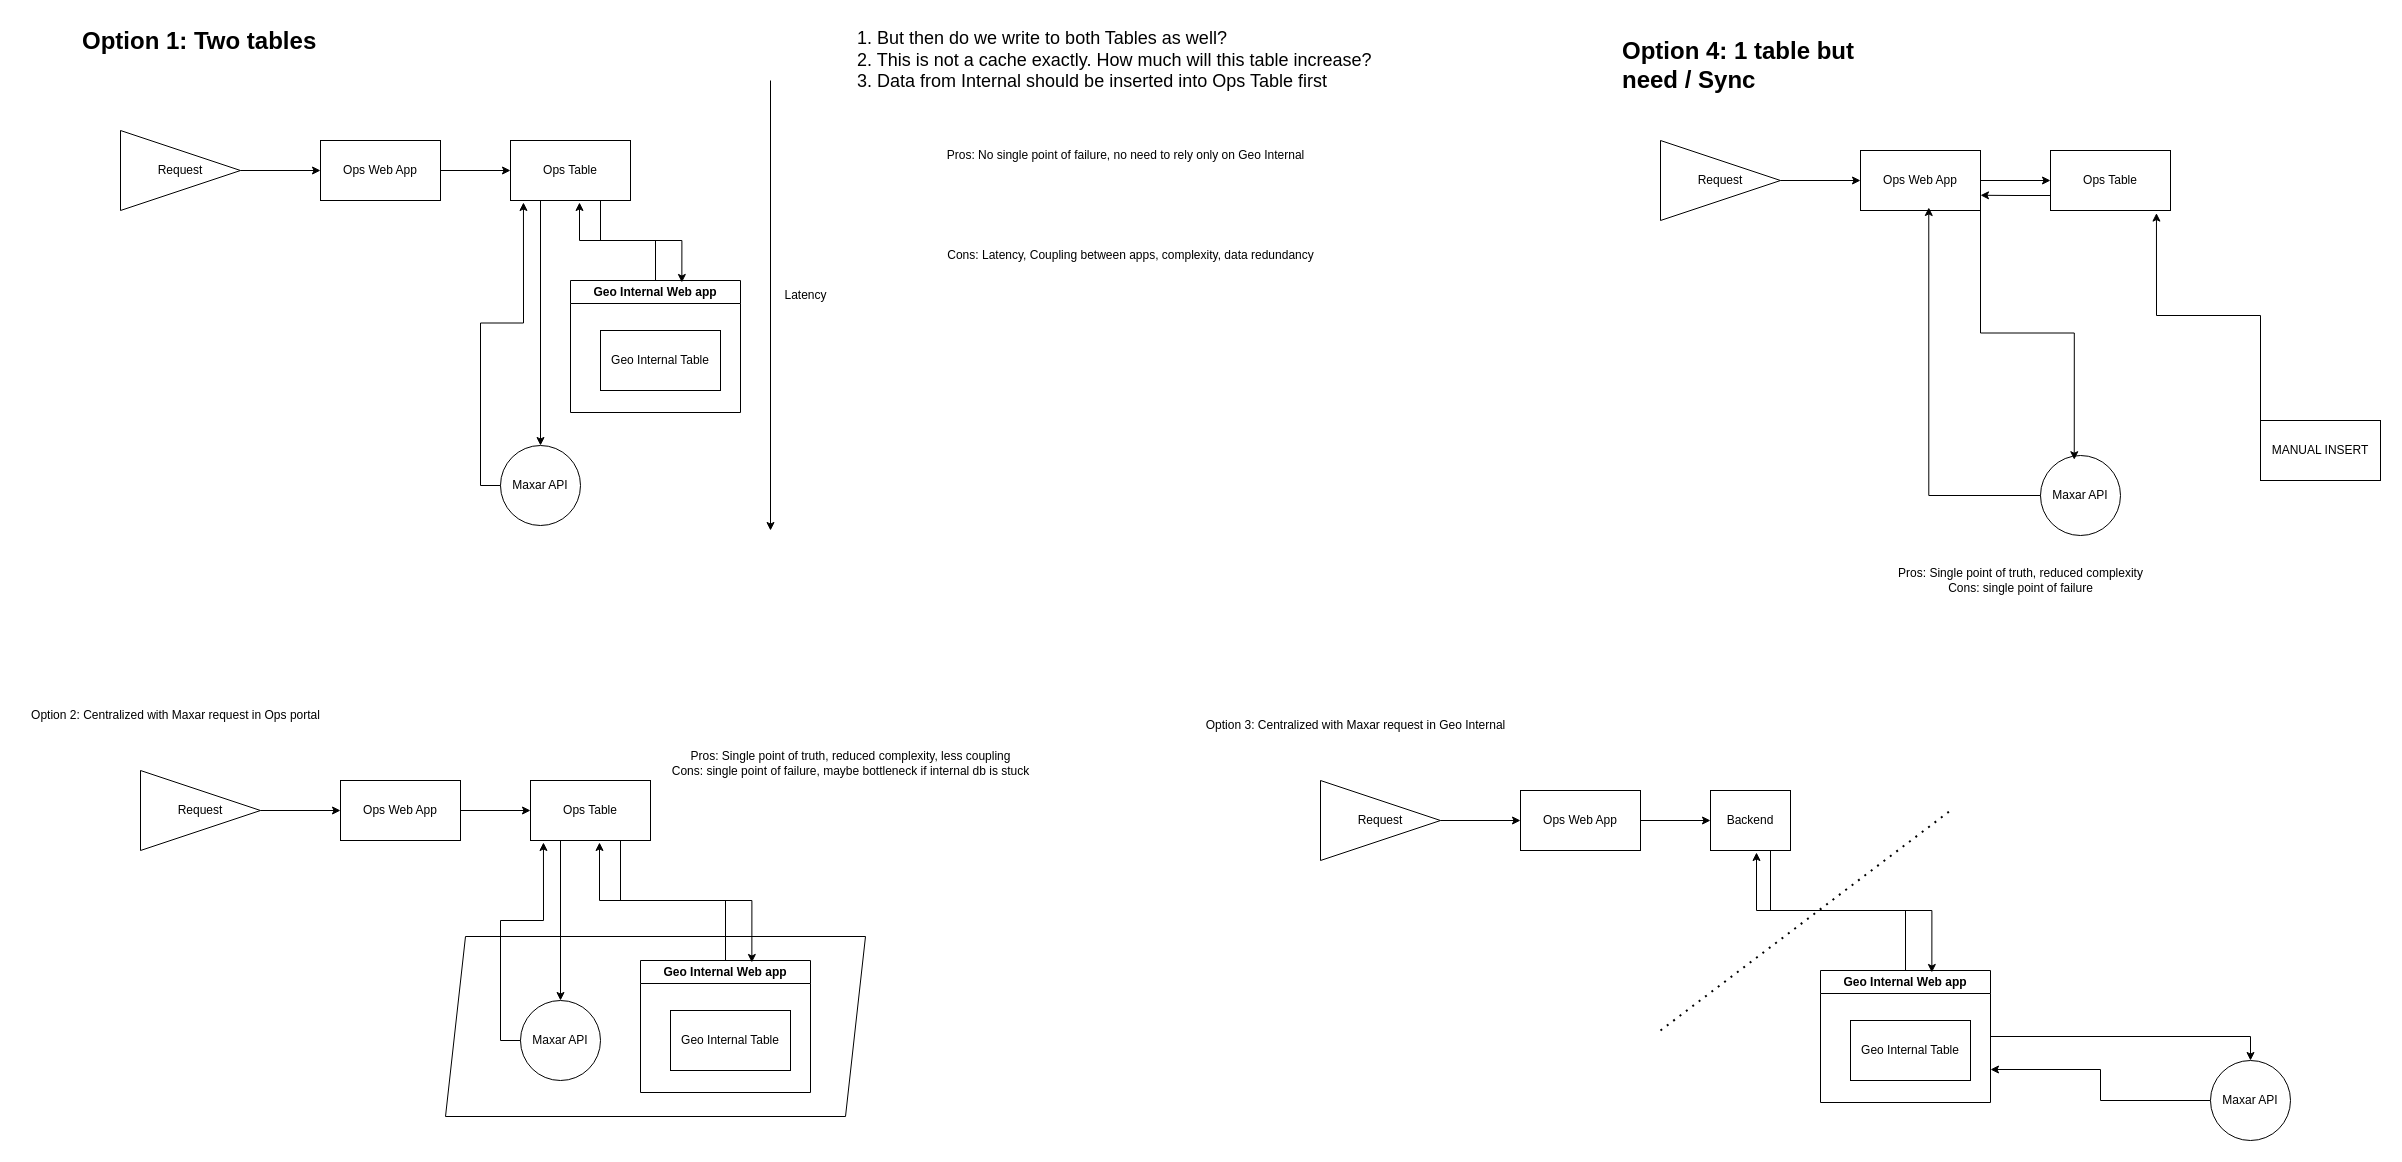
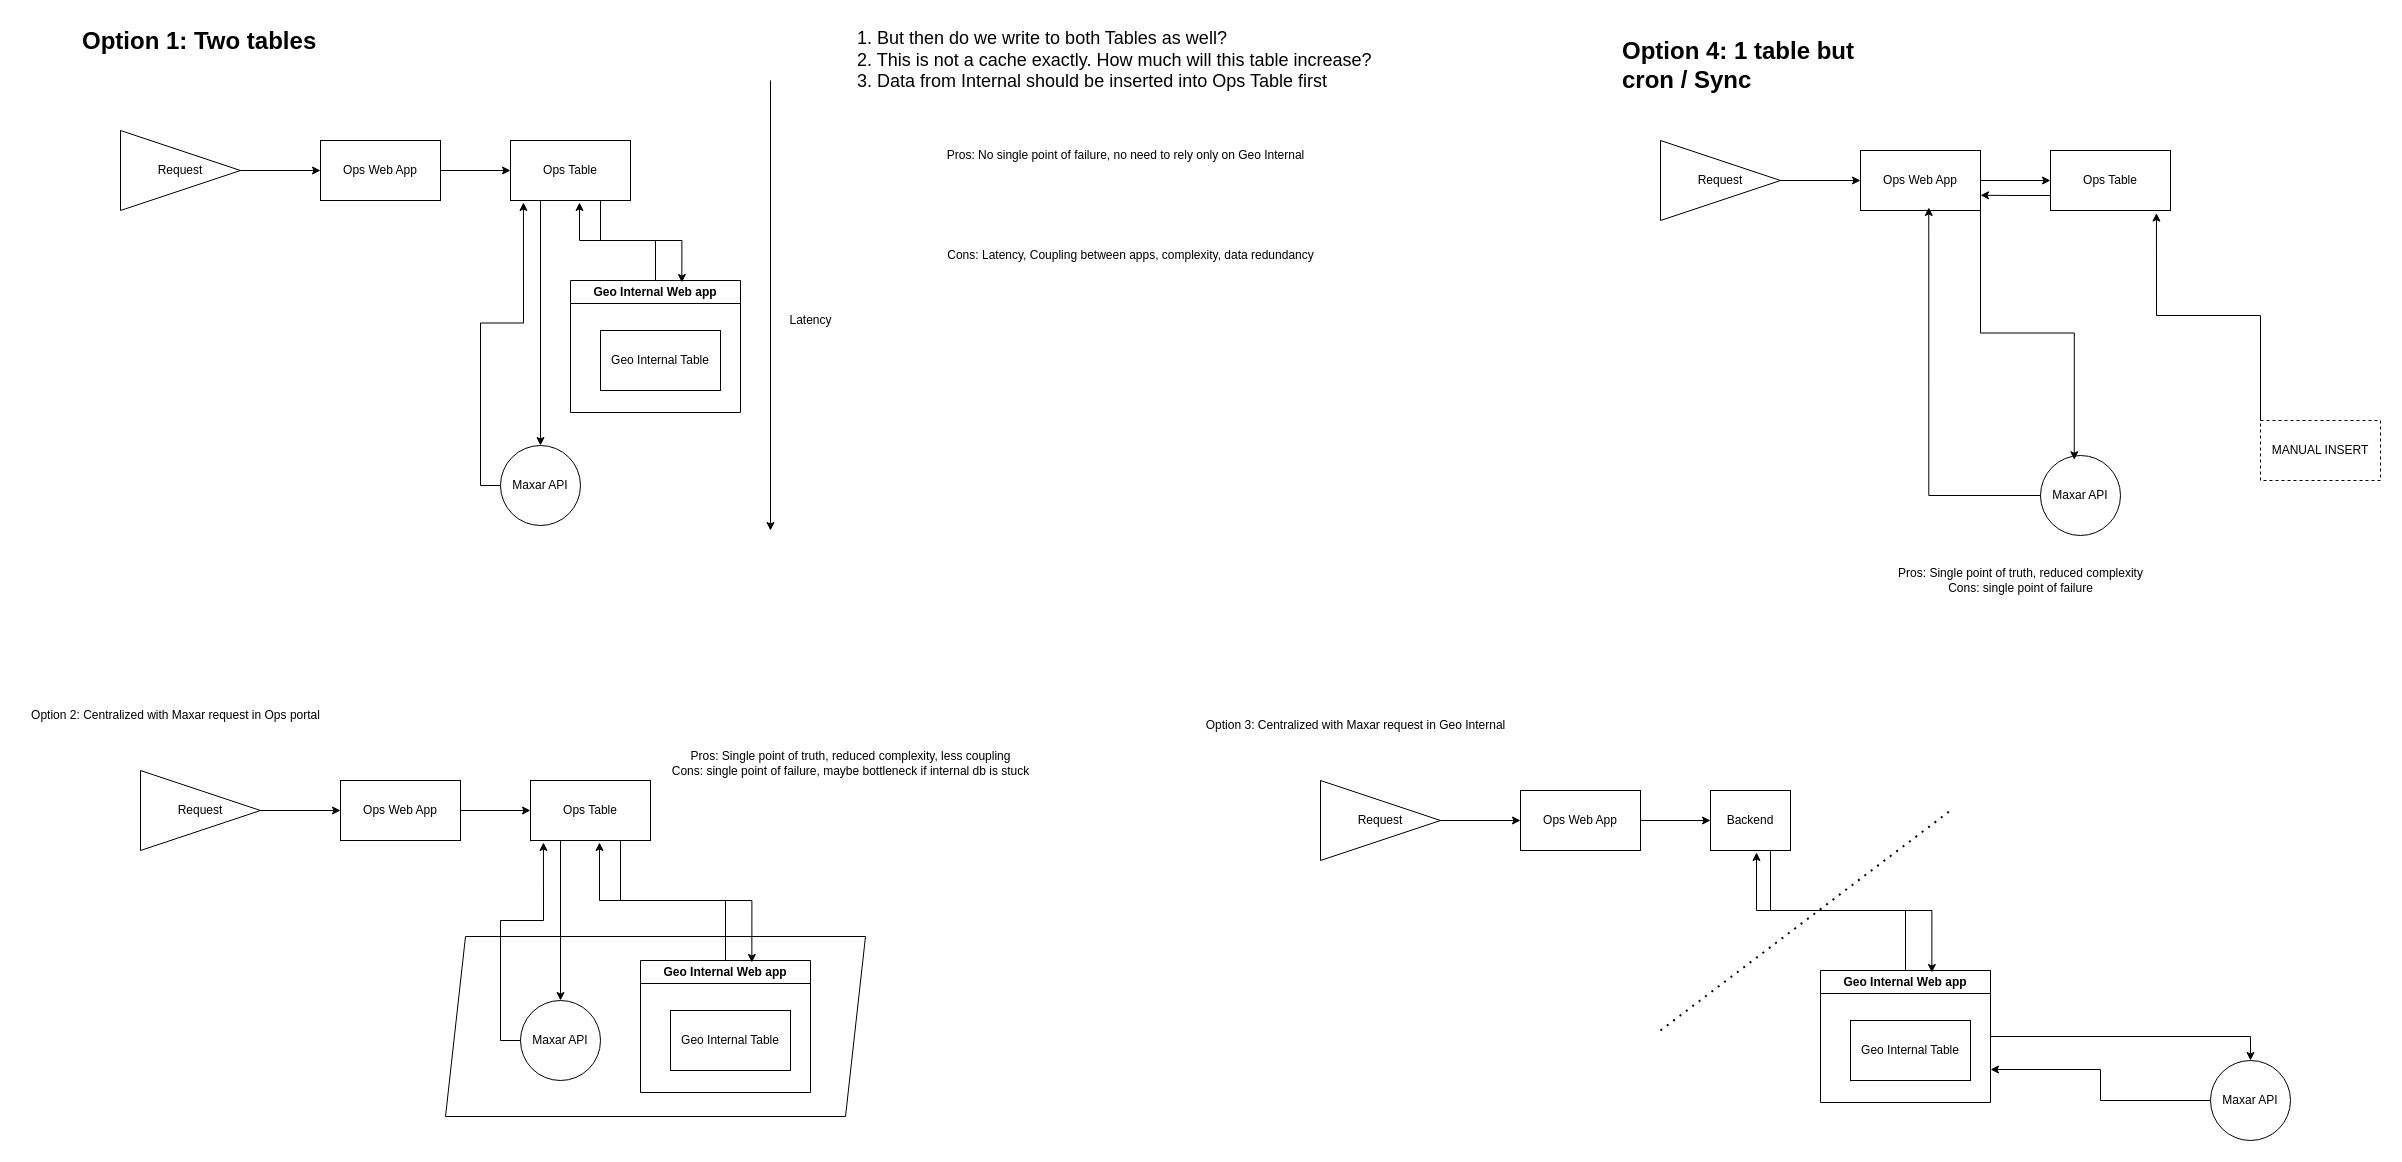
(1718, 45) -> (1718, 45)
(806, 296) -> (811, 321)
(2321, 451) -> (2321, 451)
